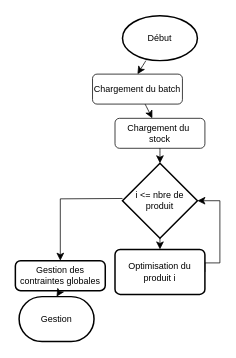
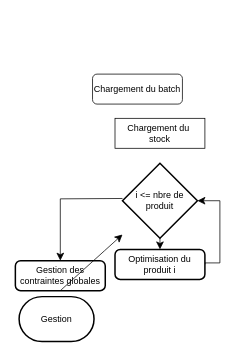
(160, 38) -> none
(145, 62) -> none
(146, 106) -> none
(160, 133) -> (160, 133)
(160, 155) -> none
(160, 272) -> (160, 264)
(60, 291) -> (90, 264)
